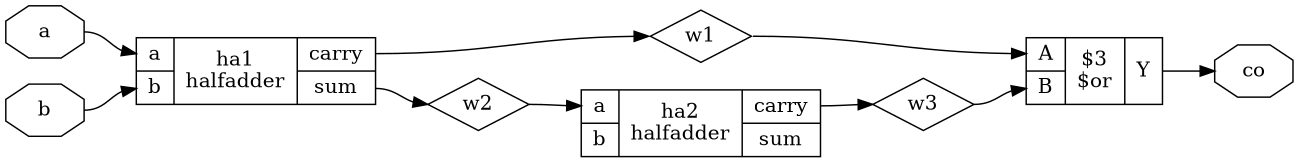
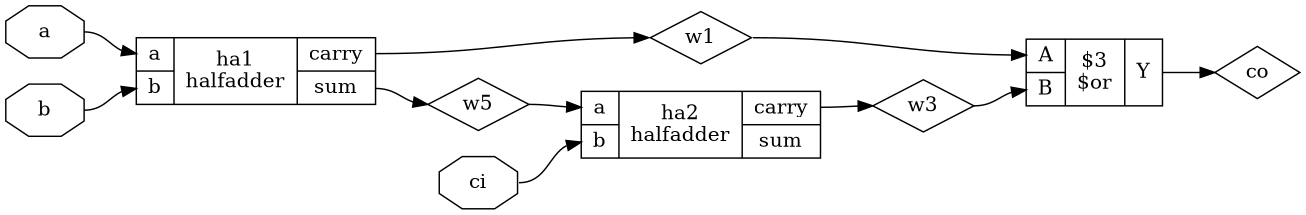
(1254, 71) -> (1257, 73)
(478, 104) -> (478, 104)
none -> (478, 183)
